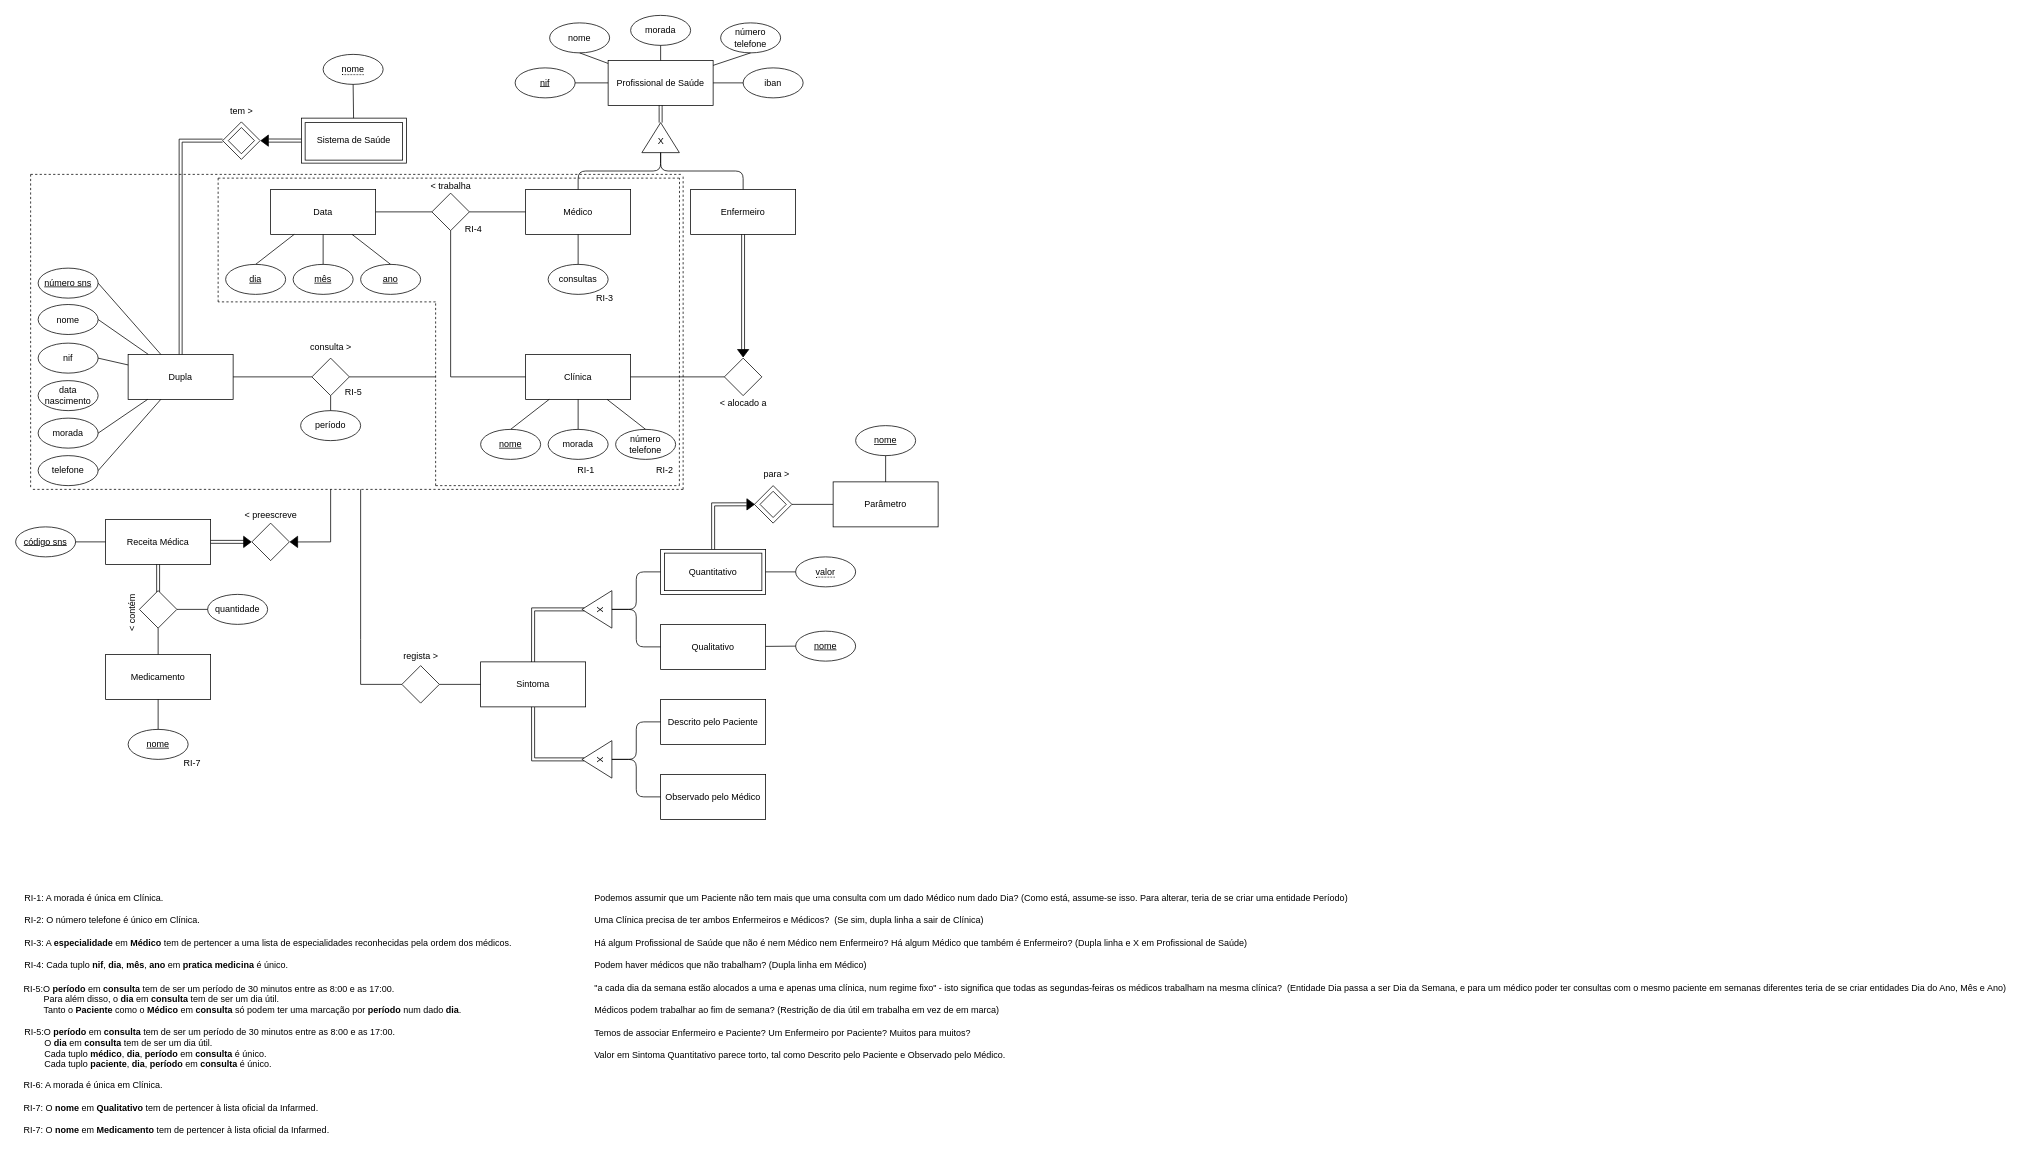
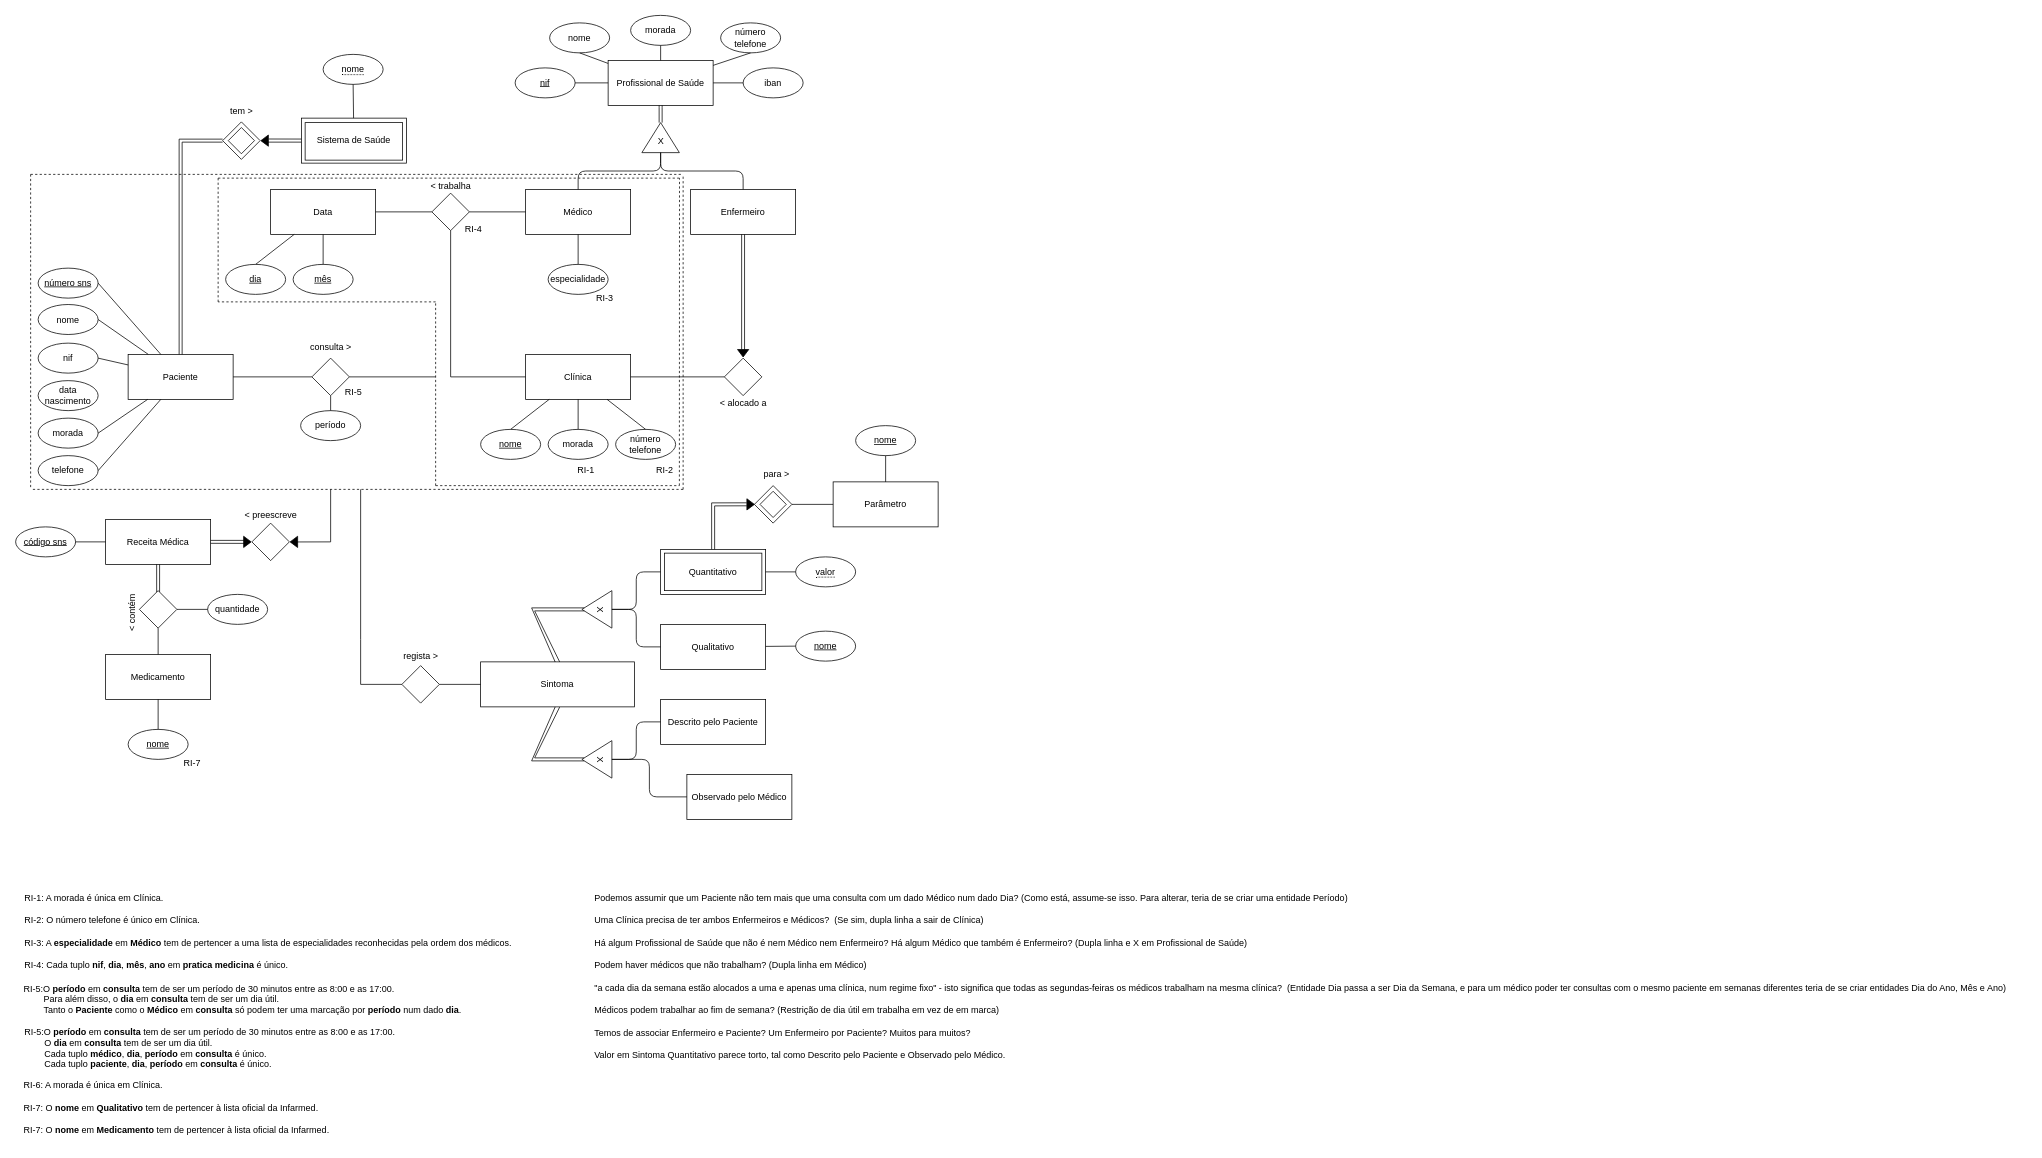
(371, 249) -> none
(390, 279) -> none
(578, 279) -> (578, 279)
(180, 377) -> (180, 377)
(533, 684) -> (557, 684)
(713, 797) -> (739, 797)
